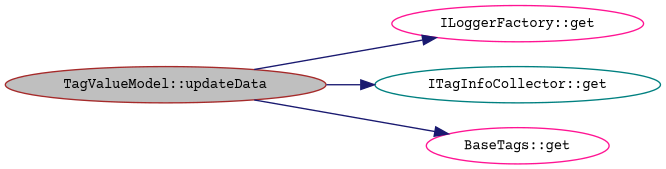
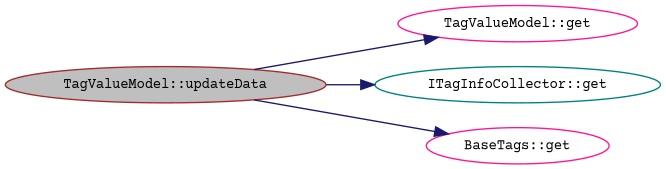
(518, 24) -> (518, 24)
